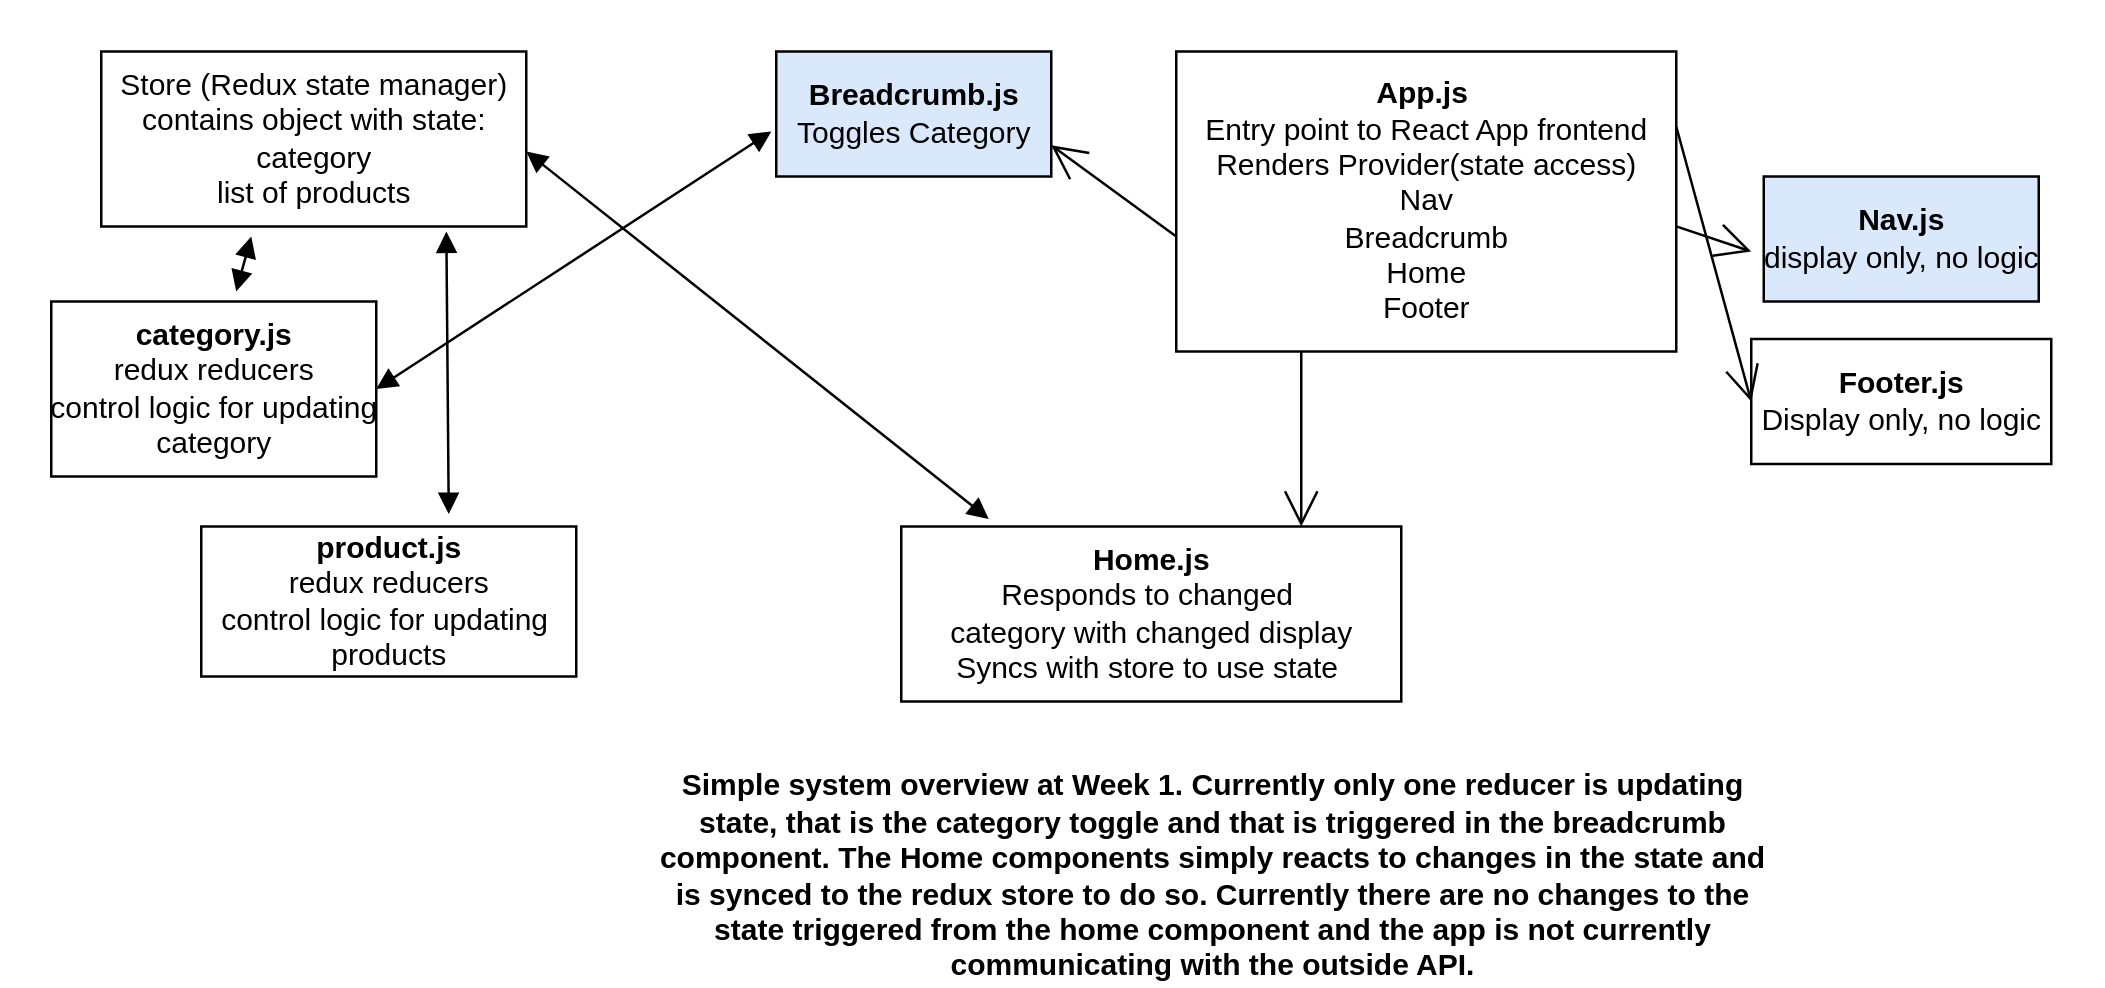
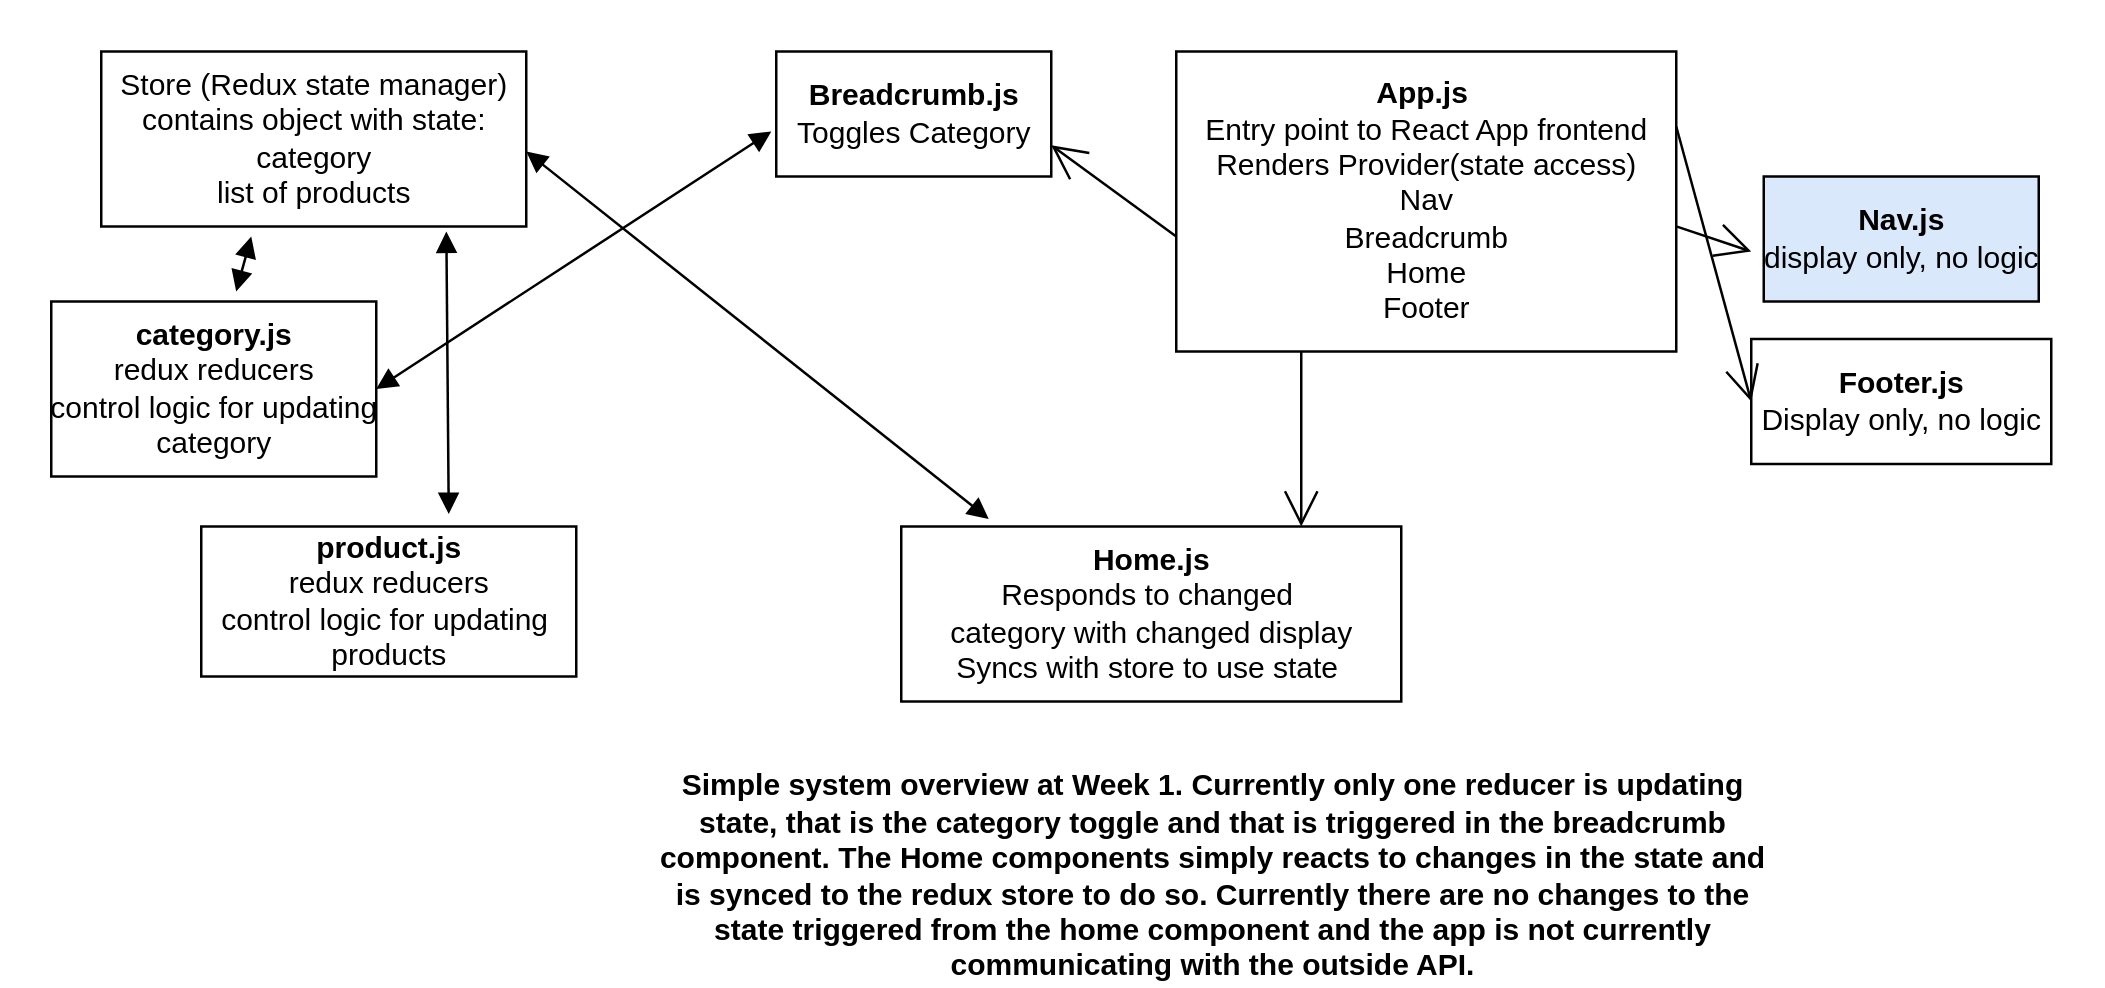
(914, 114) -> (914, 114)
